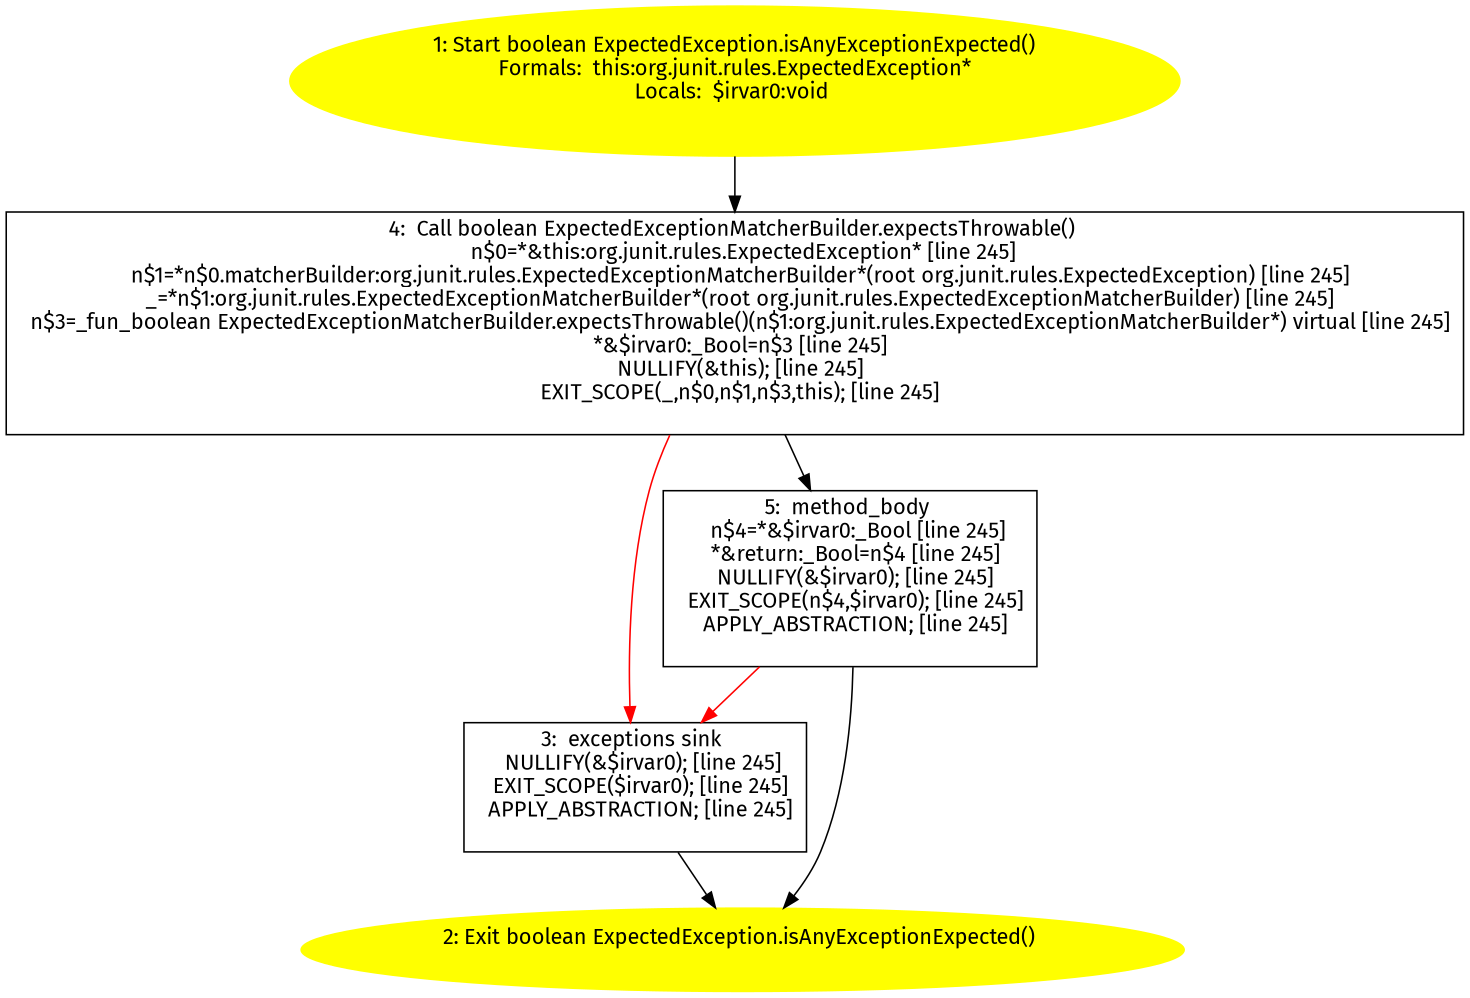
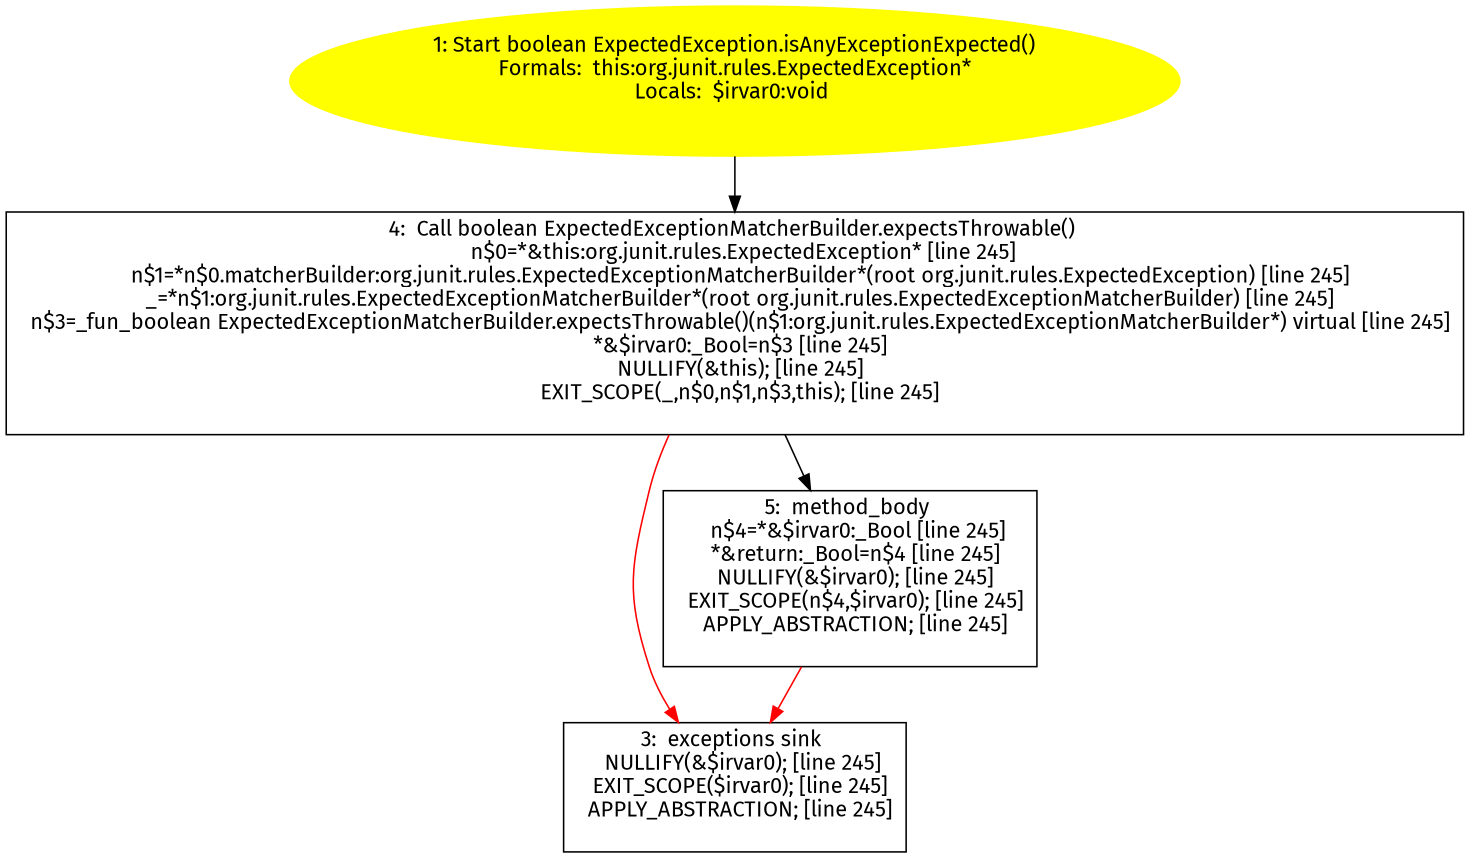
(743, 950) -> none
